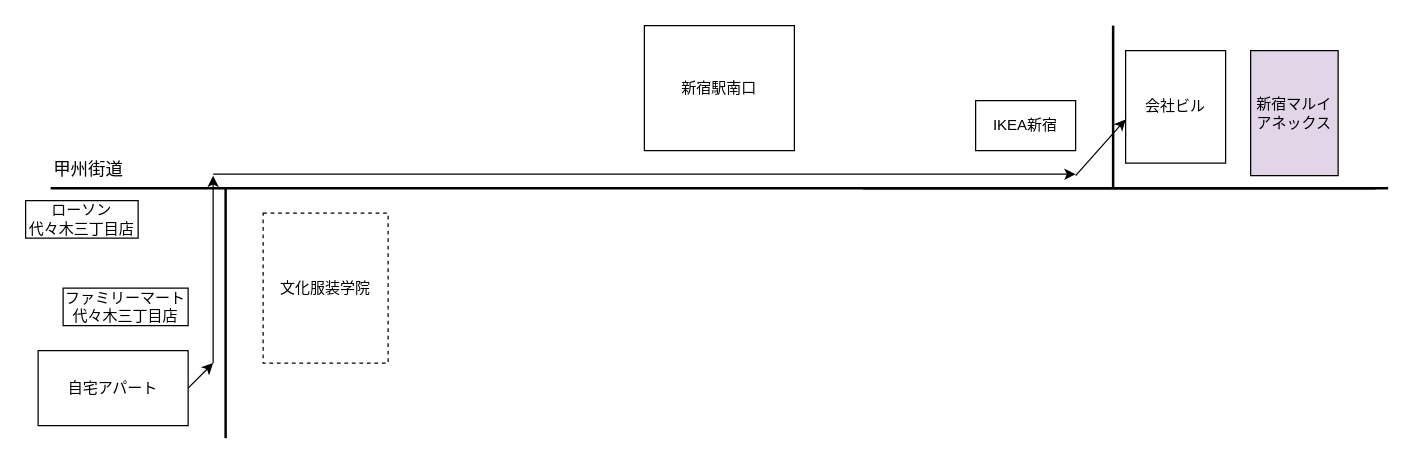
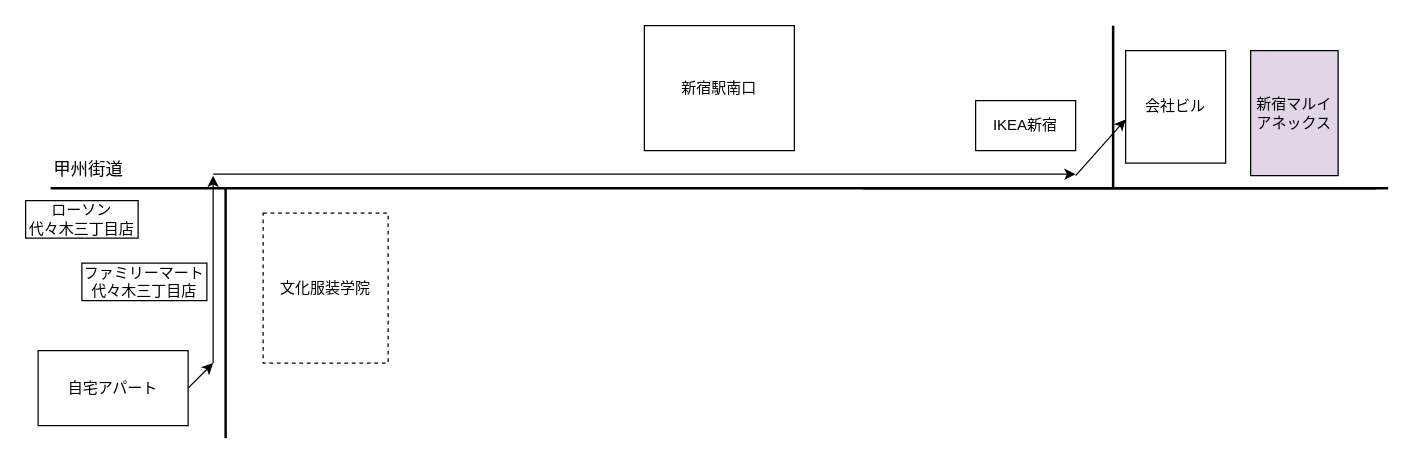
(126, 307) -> (144, 282)
